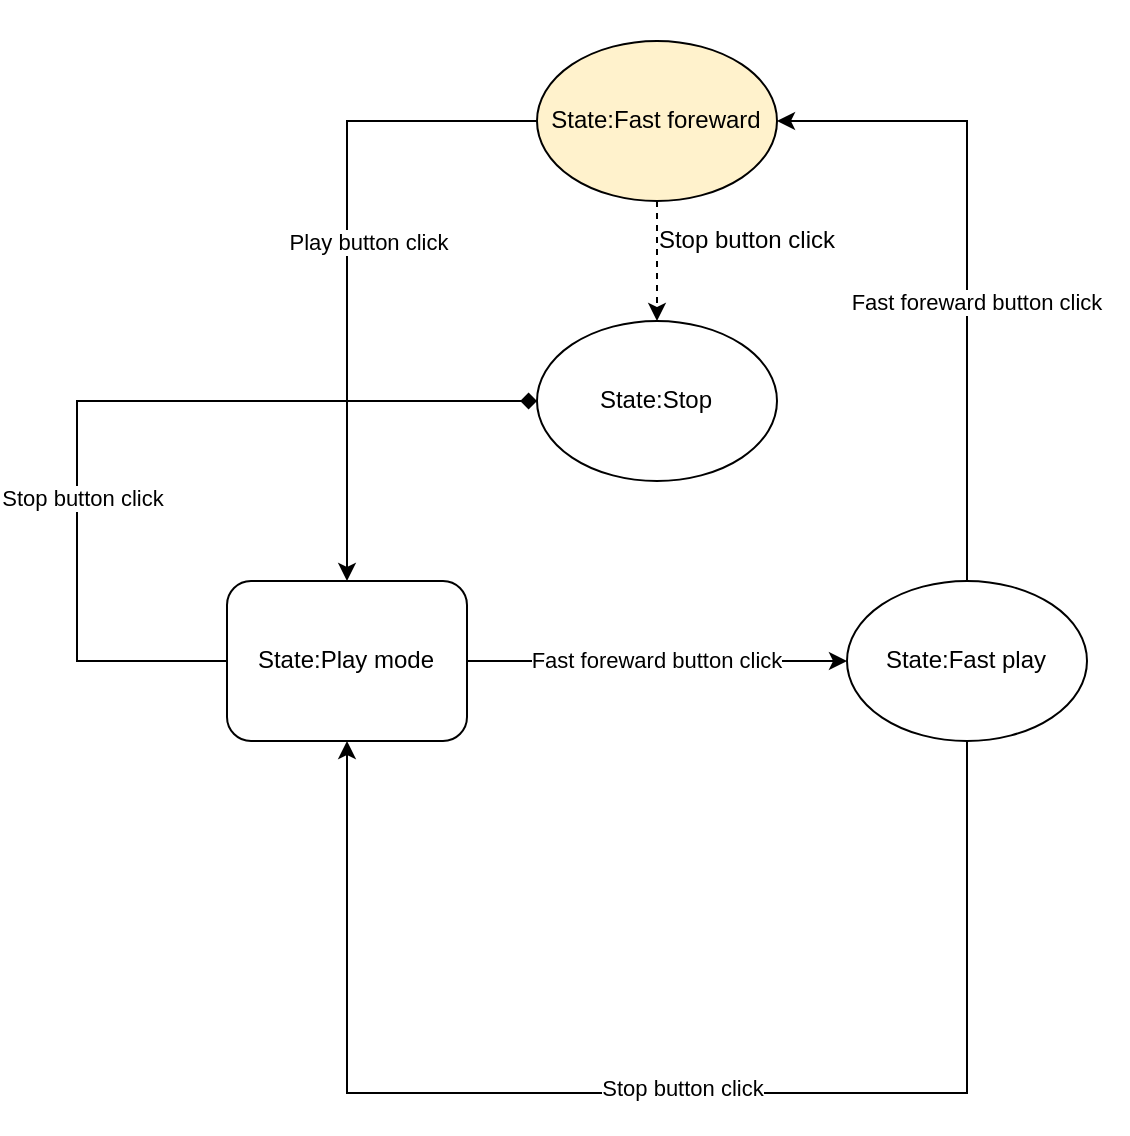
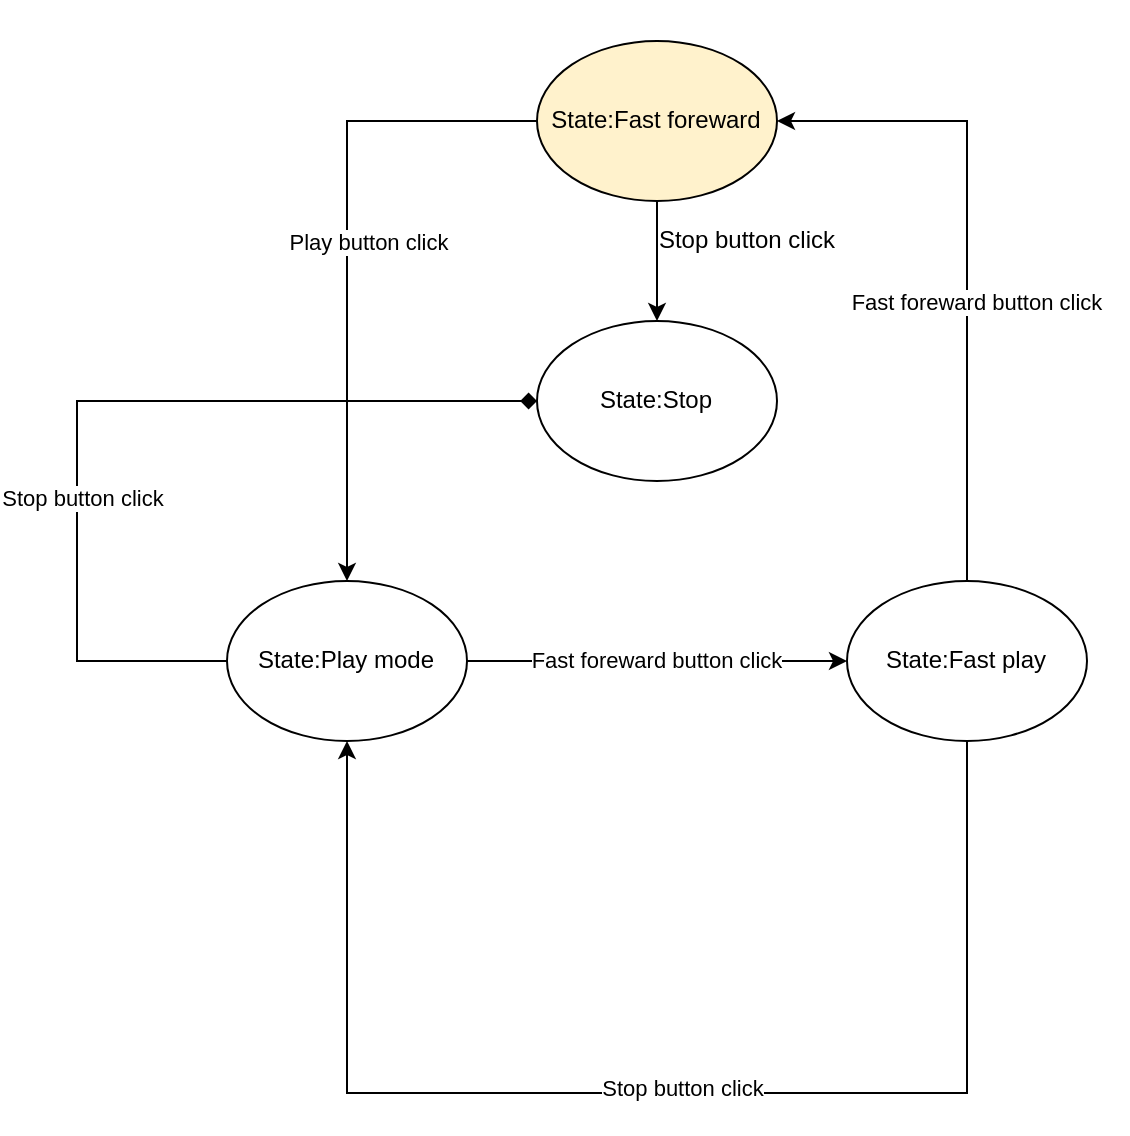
(657, 256) -> (657, 256)
(347, 661) -> (347, 661)
